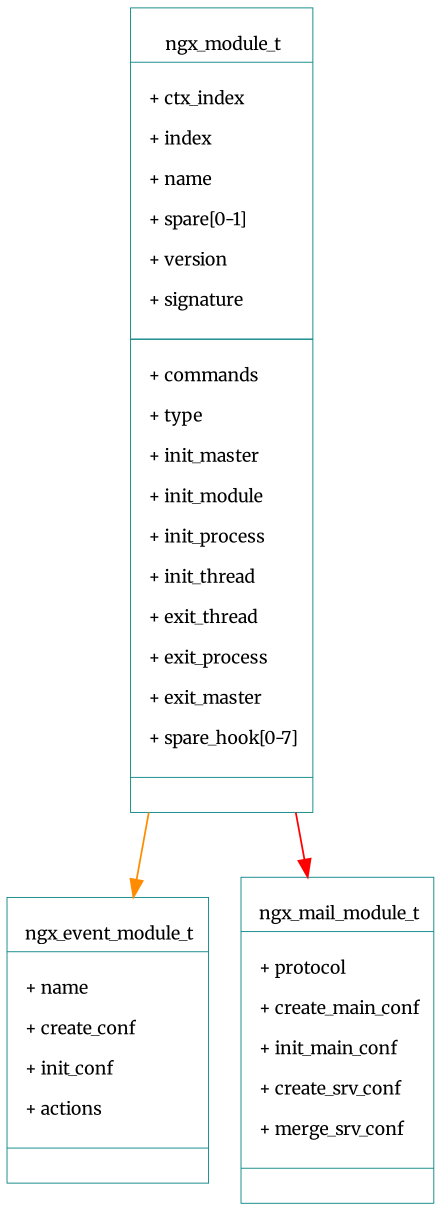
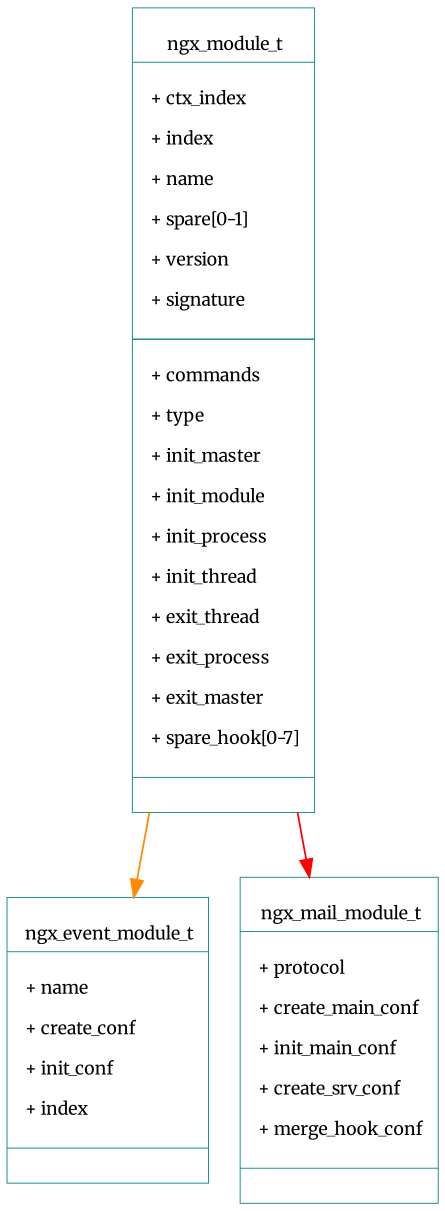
(62, 1110) -> (55, 1110)
(330, 1130) -> (339, 1130)
